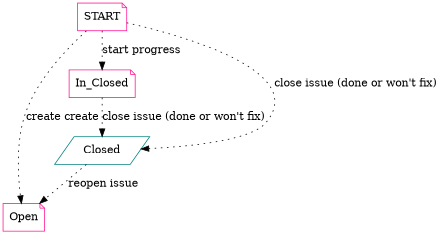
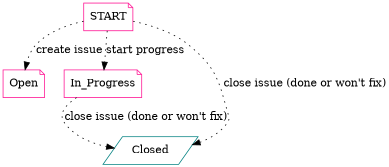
(102, 84) -> (103, 84)
(63, 117) -> (70, 50)
(66, 181) -> none
